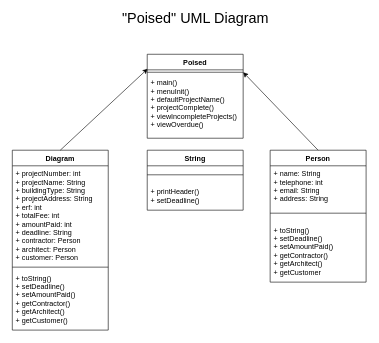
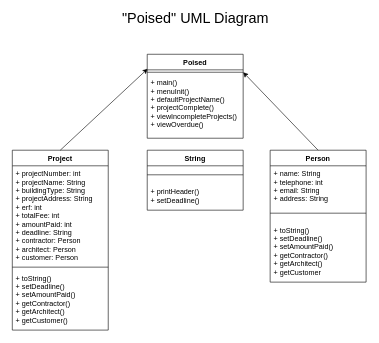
(60, 158) -> (60, 158)
